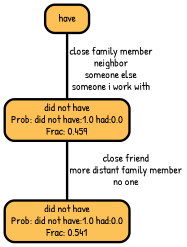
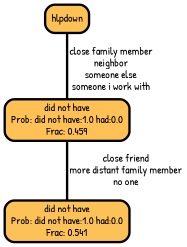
(67, 19) -> (67, 19)
